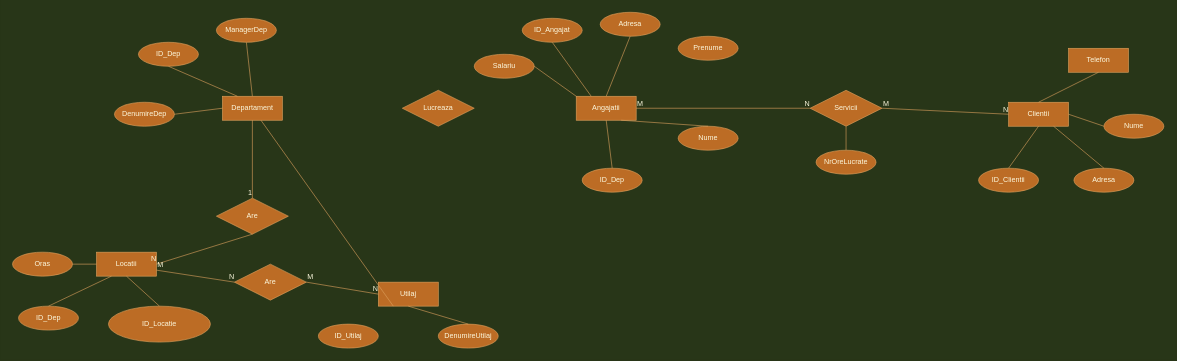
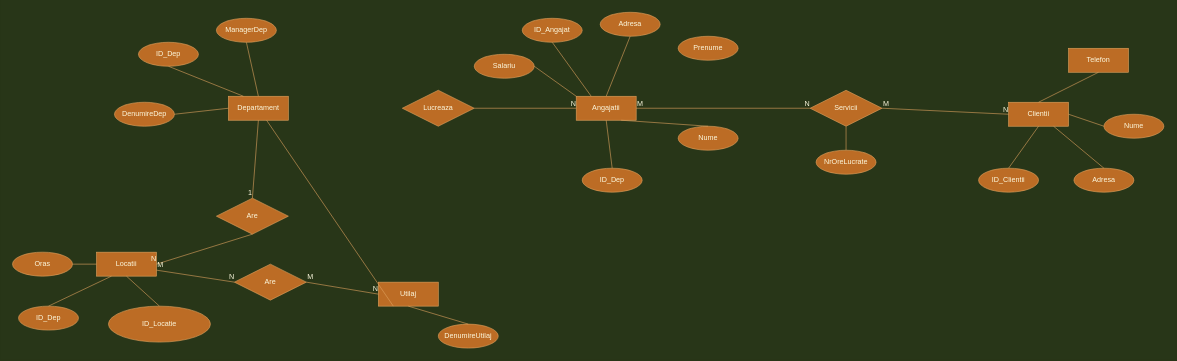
(252, 108) -> (258, 108)
none -> (525, 108)
(348, 336) -> none
